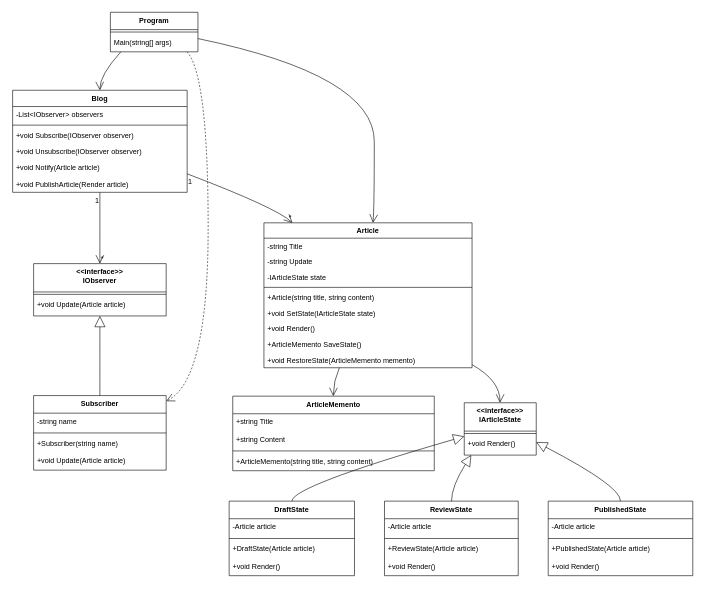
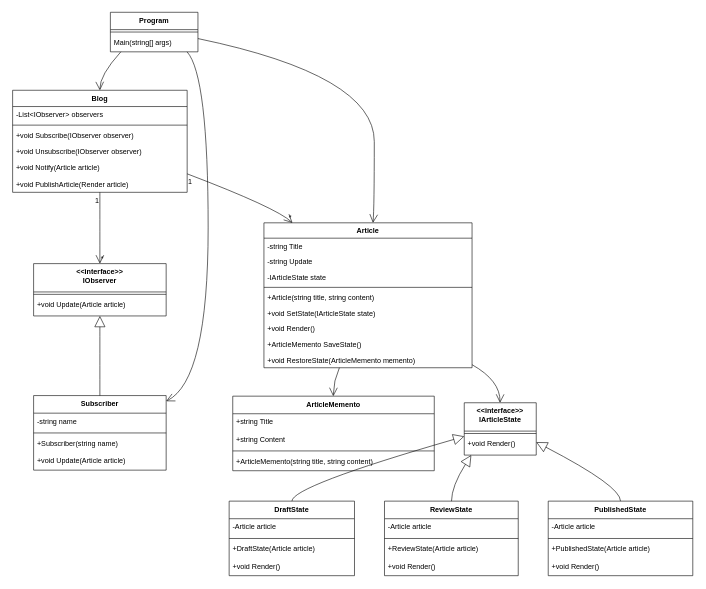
(208, 229) -> (208, 229)
